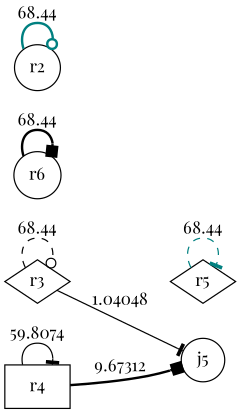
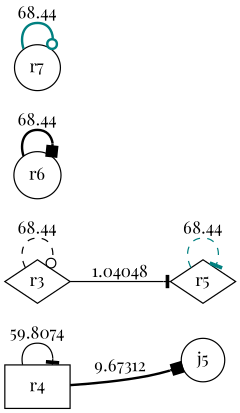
(37, 68) -> (37, 68)
(117, 319) -> (117, 282)
